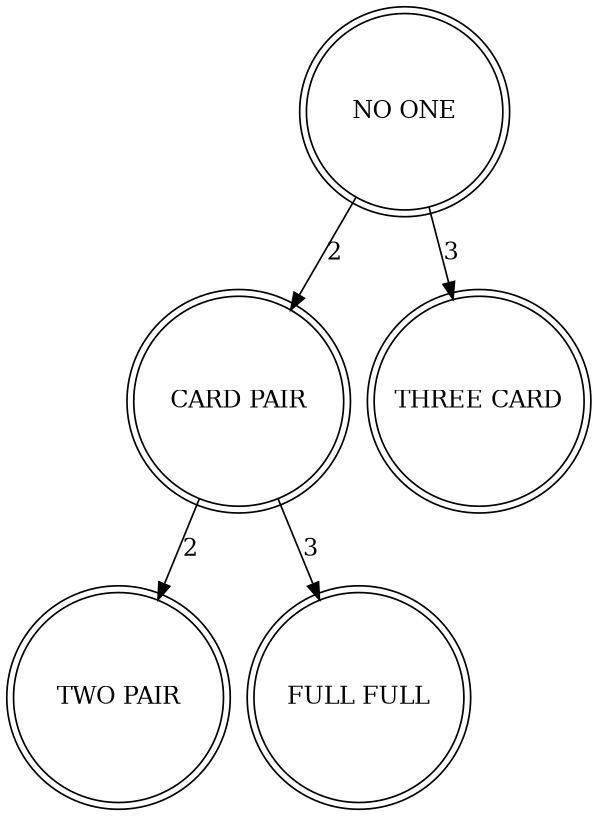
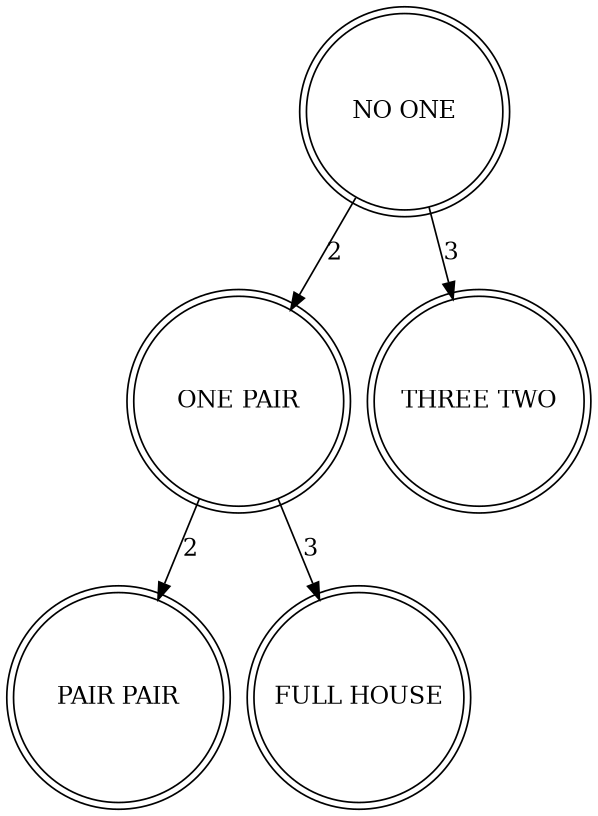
(239, 401) -> (239, 401)
(479, 401) -> (479, 401)
(119, 698) -> (119, 698)
(359, 698) -> (359, 698)
